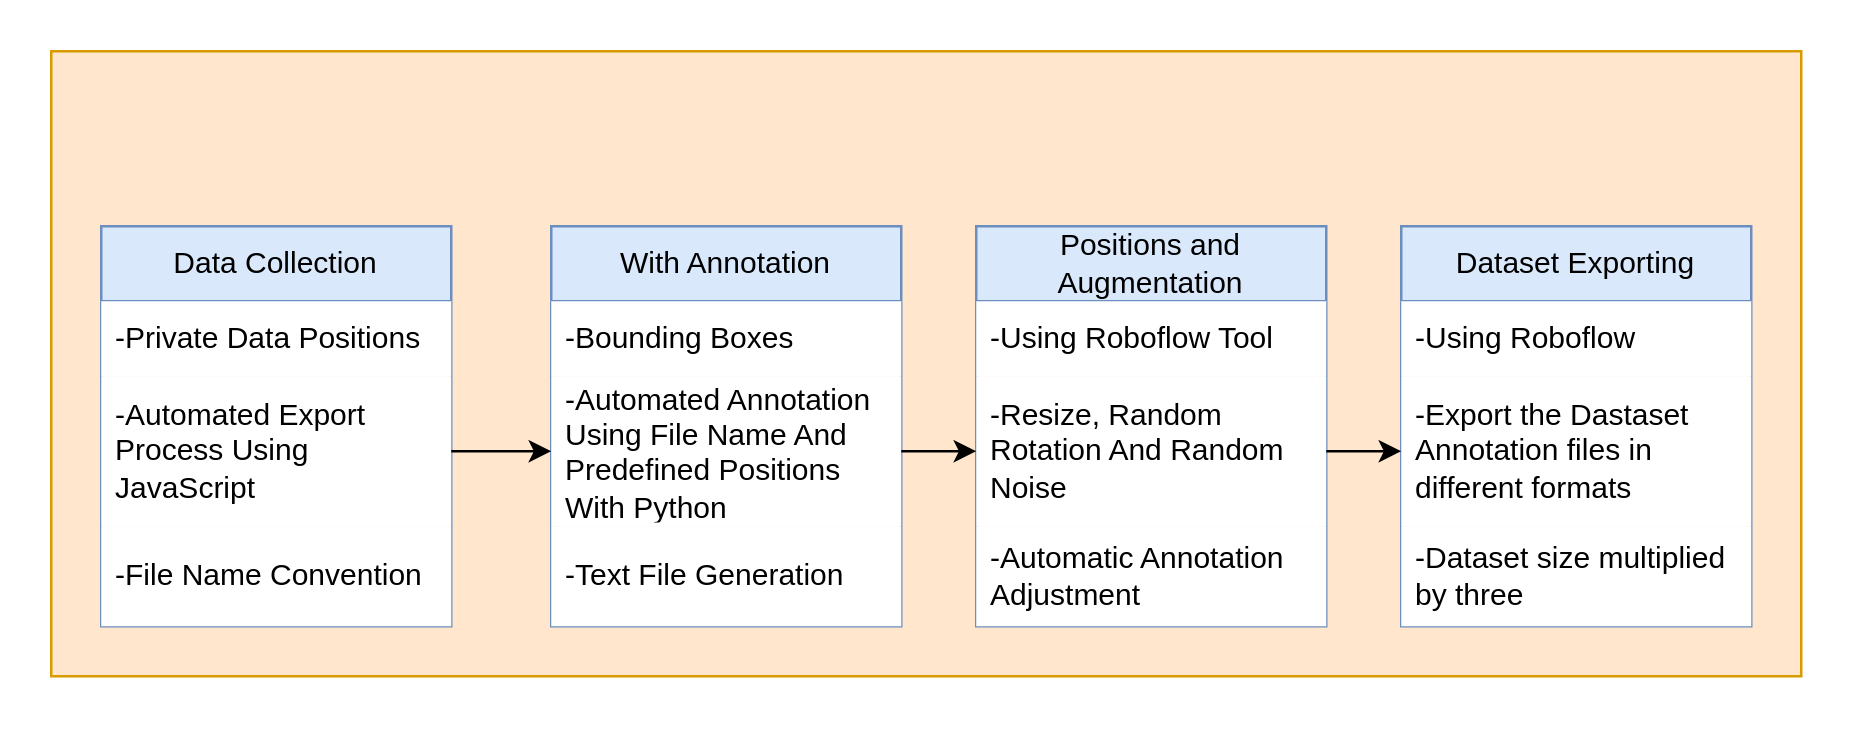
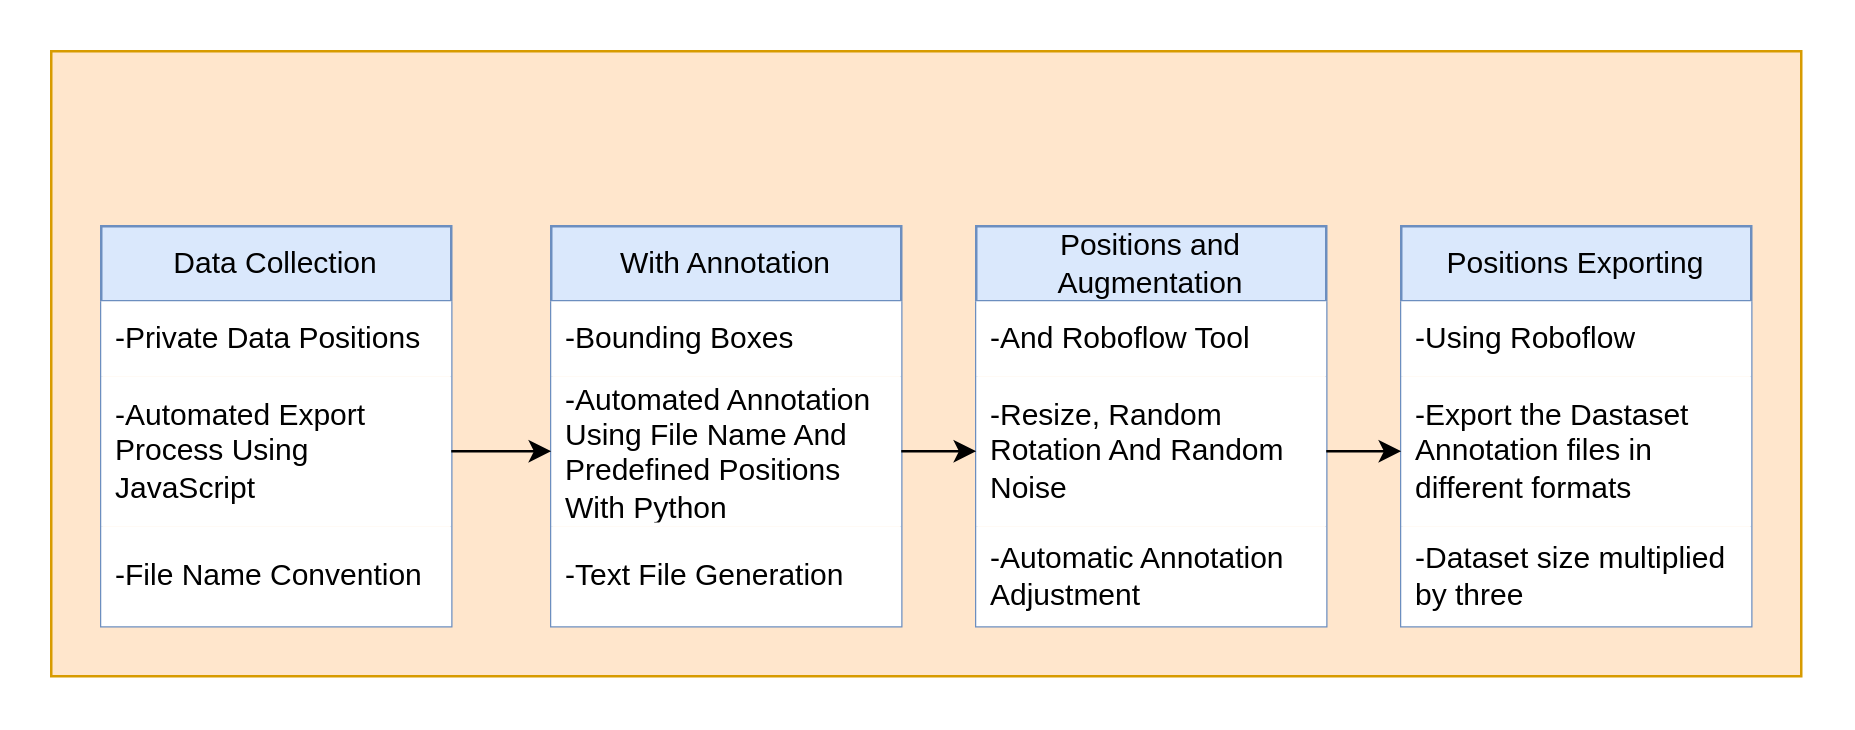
(1576, 264) -> (1576, 264)
(1140, 339) -> (1127, 339)
